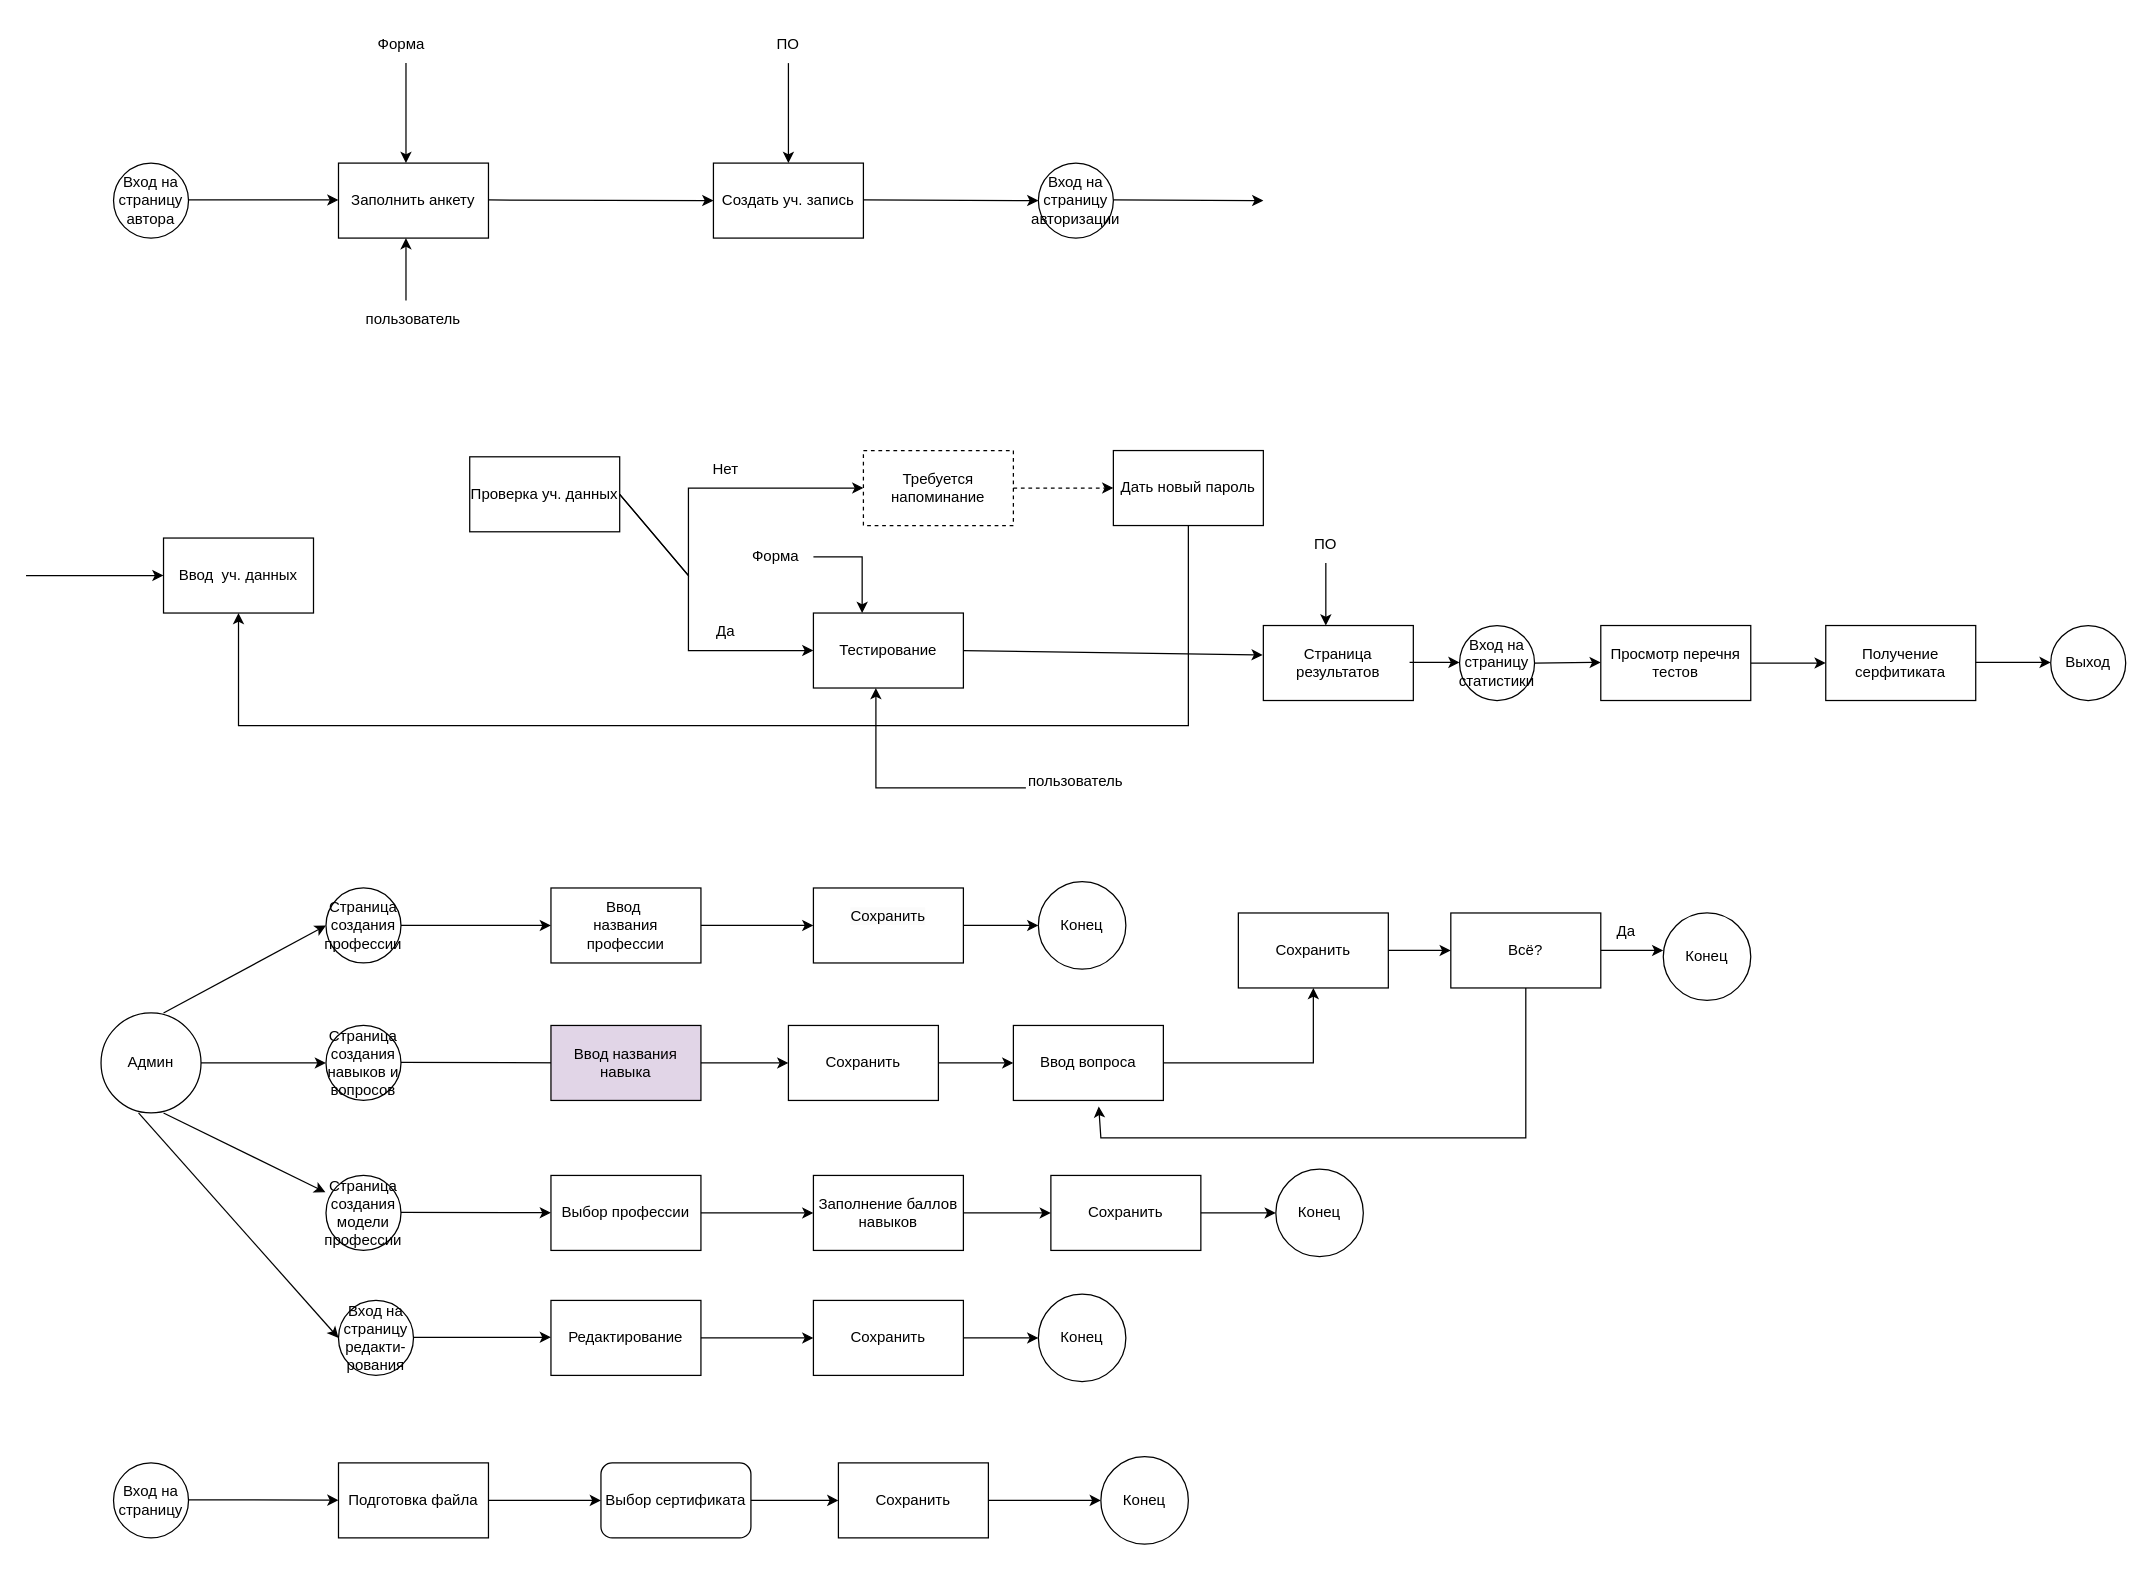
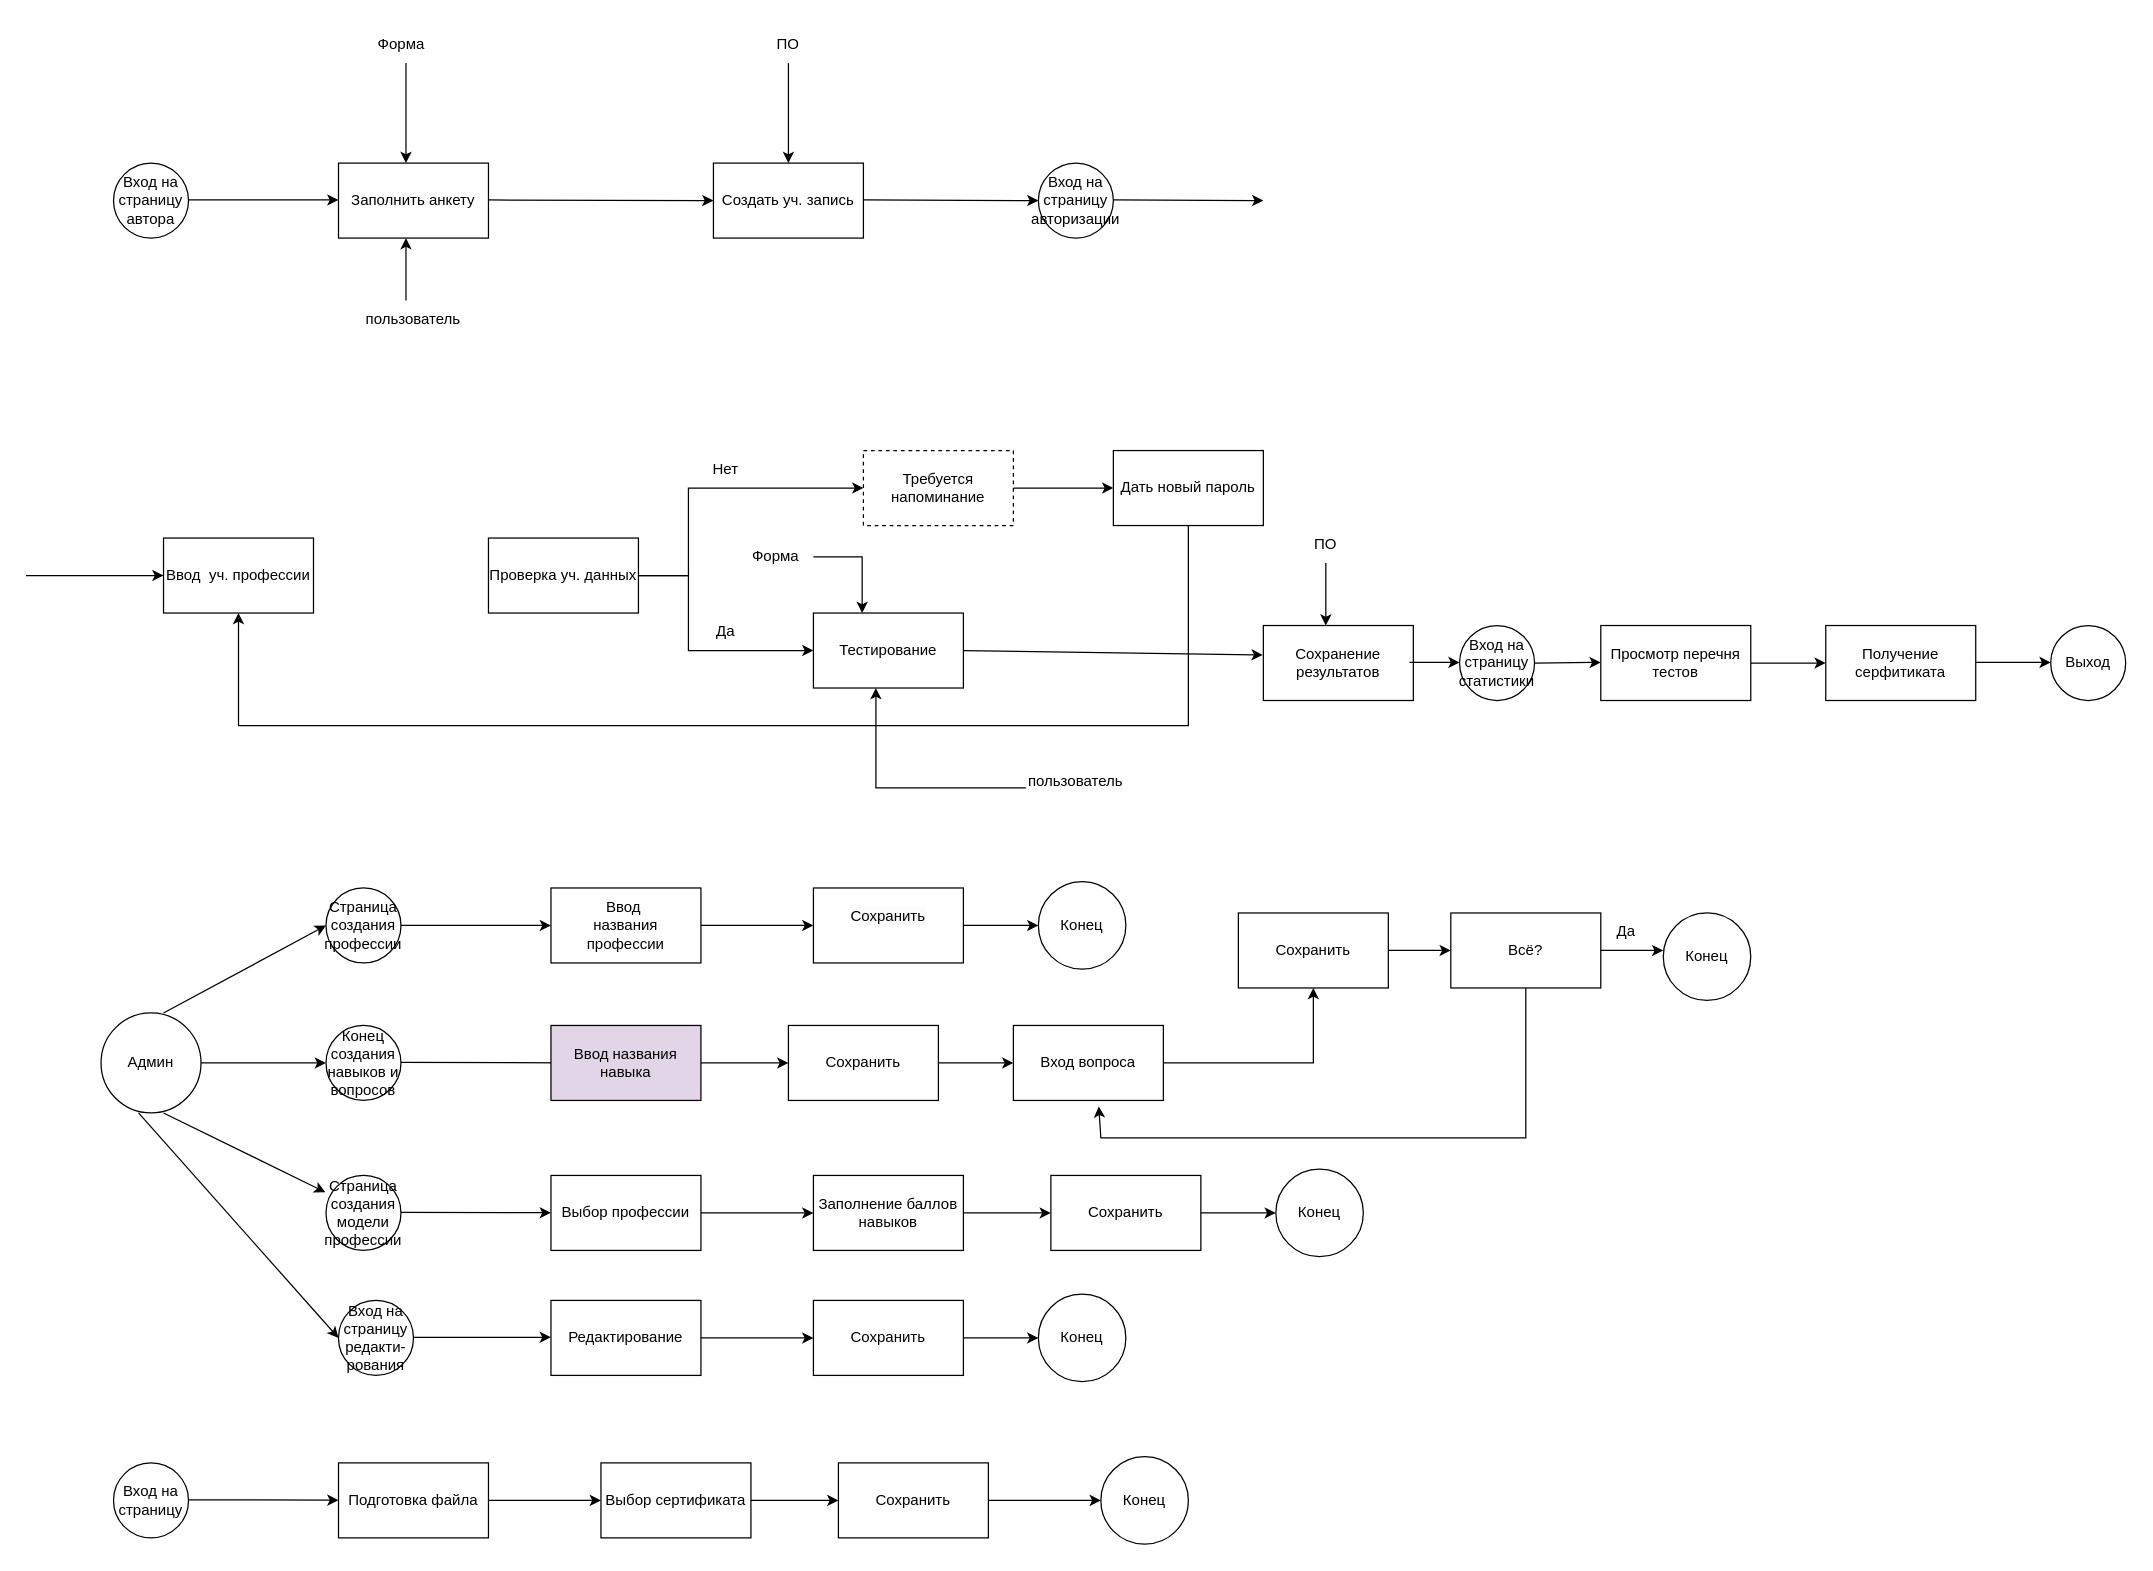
(1059, 488) -> (1059, 488)
(544, 494) -> (563, 576)
(238, 576) -> (238, 576)
(1338, 663) -> (1338, 663)
(363, 1063) -> (363, 1063)
(1088, 1063) -> (1088, 1063)
(676, 1501) -> (676, 1501)
